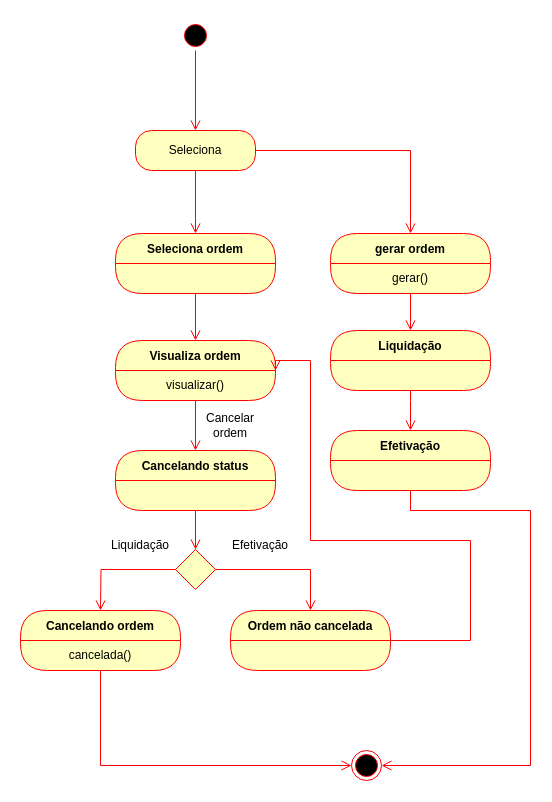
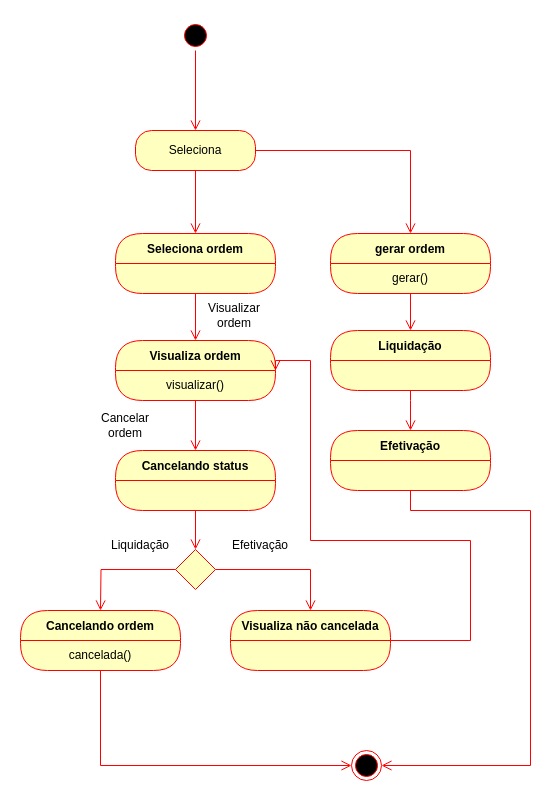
none -> (235, 316)
(231, 426) -> (126, 426)
(310, 626) -> (310, 626)
